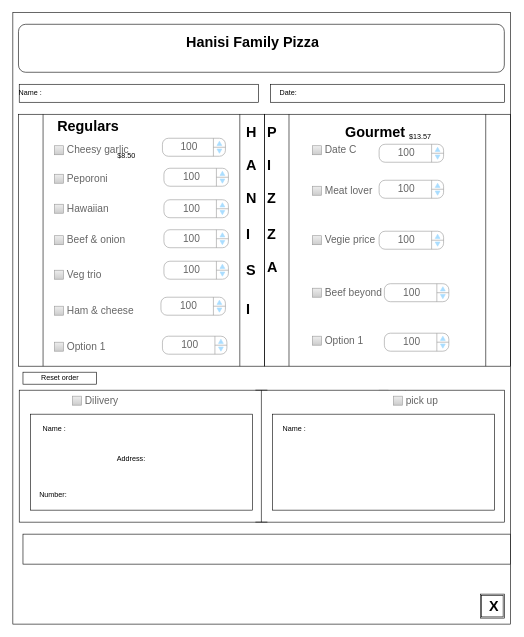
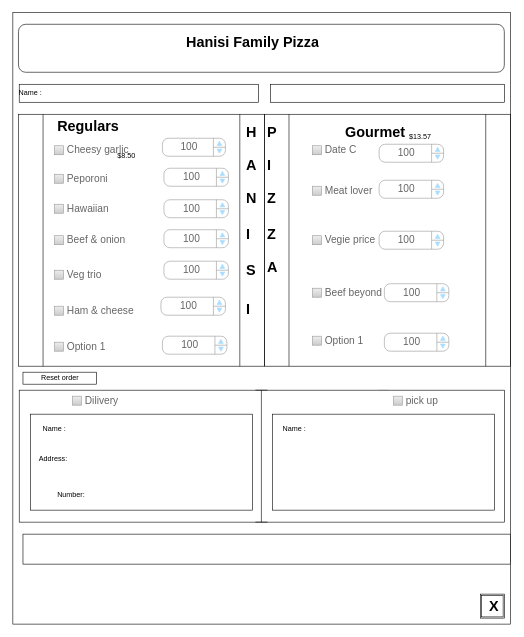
(288, 93) -> none
(131, 459) -> (53, 459)
(53, 495) -> (71, 495)
